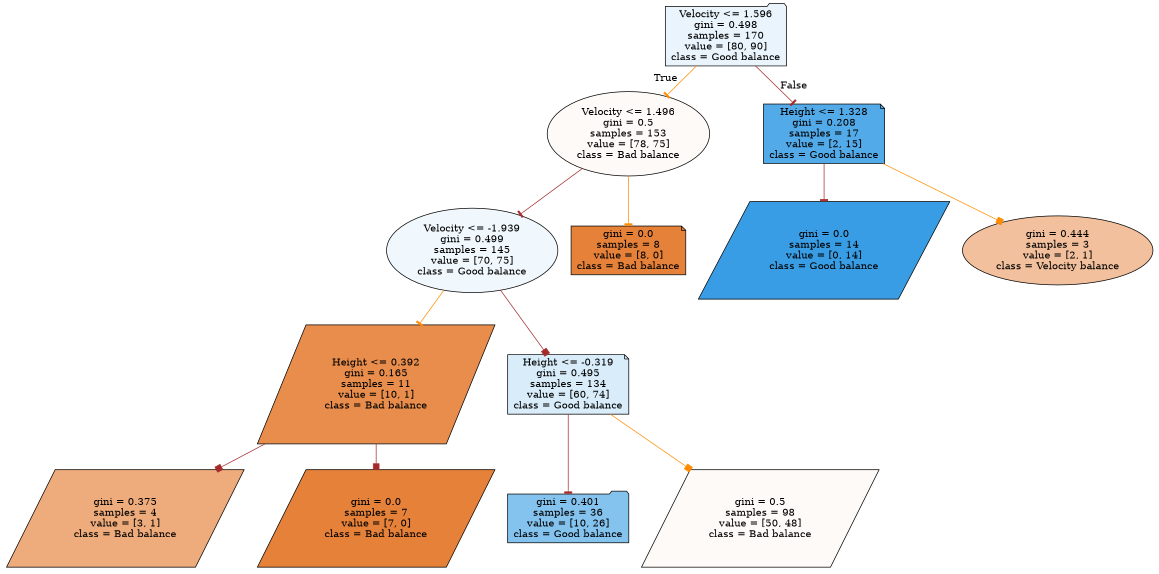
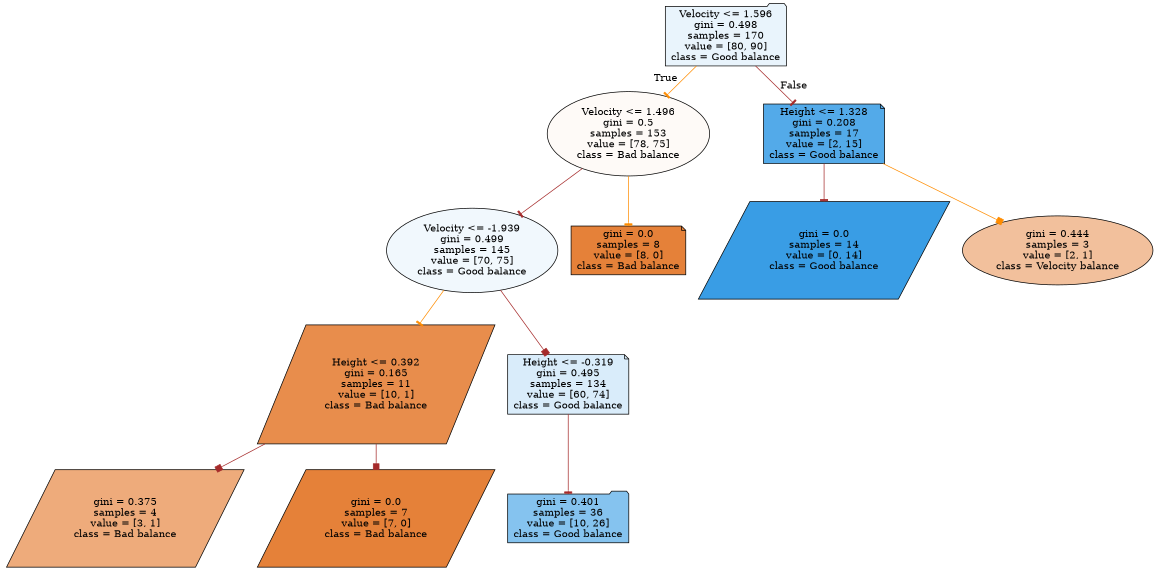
(760, 518) -> none
